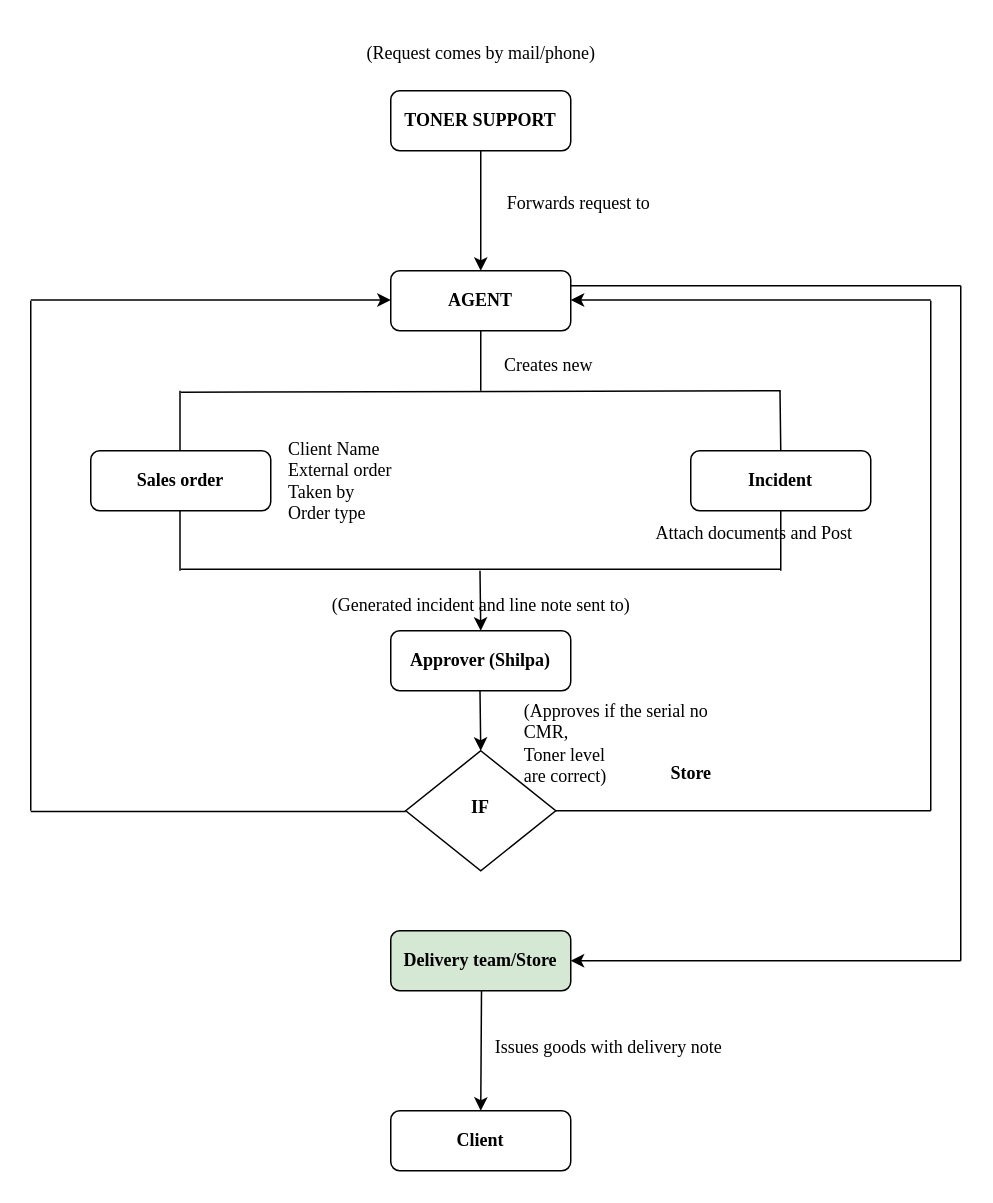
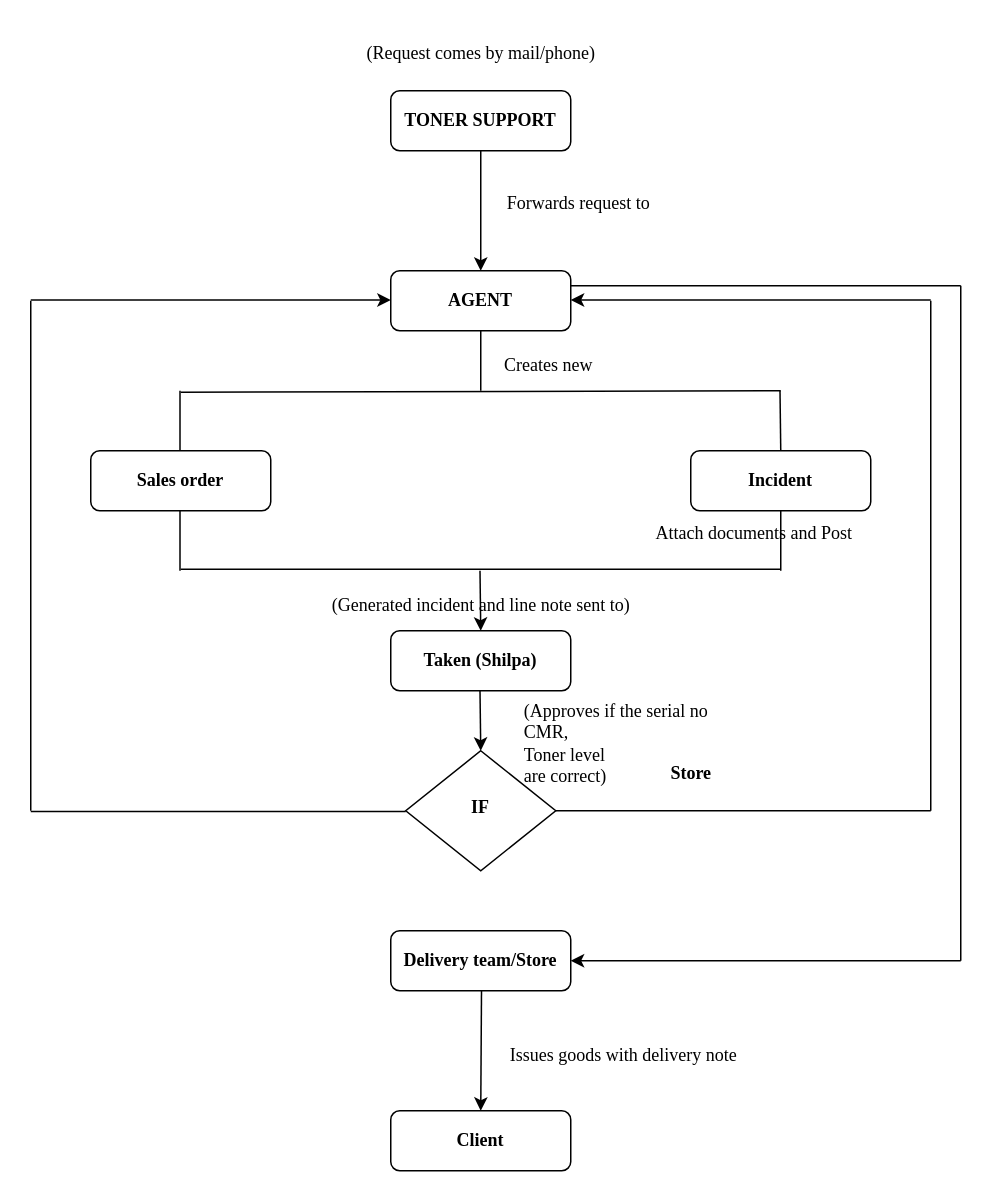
(361, 481) -> none
(481, 661) -> (481, 661)
(481, 961) -> (481, 961)
(608, 1048) -> (623, 1055)
